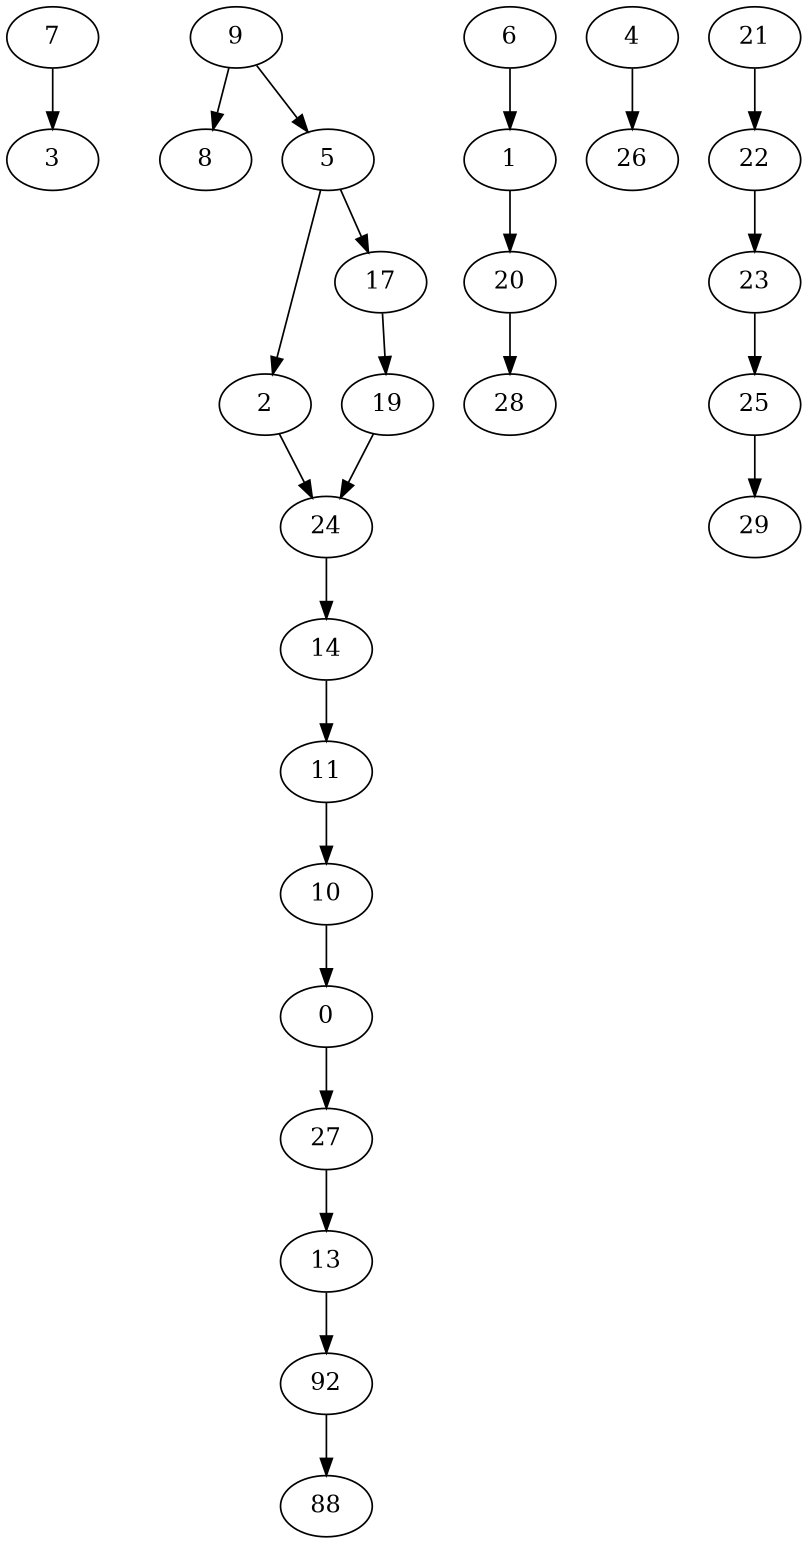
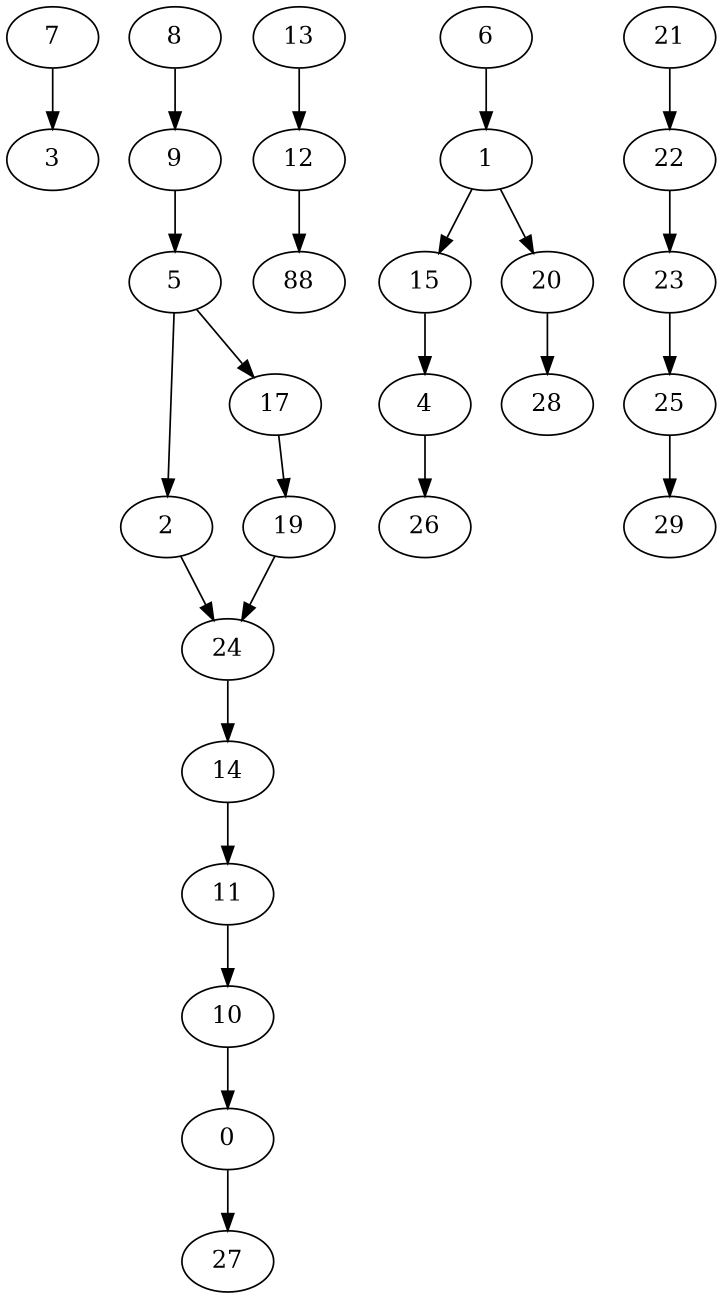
(223, 90) -> (175, 90)
none -> (425, 282)
(326, 1192) -> none
(326, 1384) -> (299, 160)
